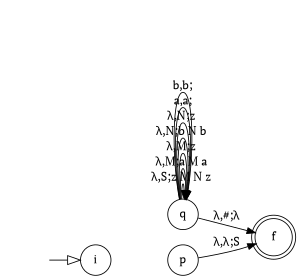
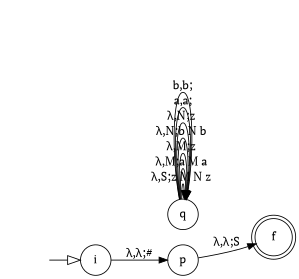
(223, 224) -> none
none -> (135, 260)
